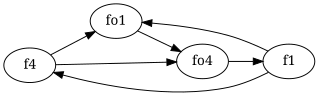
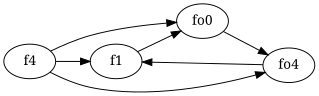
(116, 21) -> (203, 21)
(166, 92) -> (68, 61)
